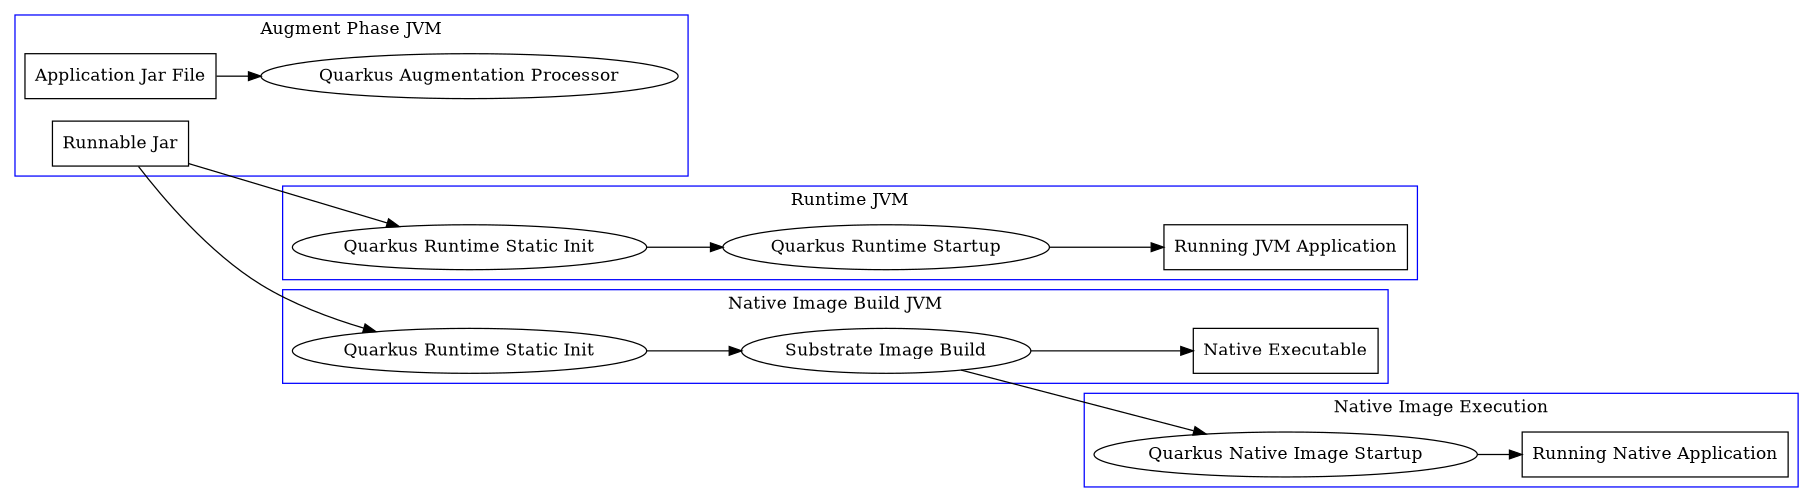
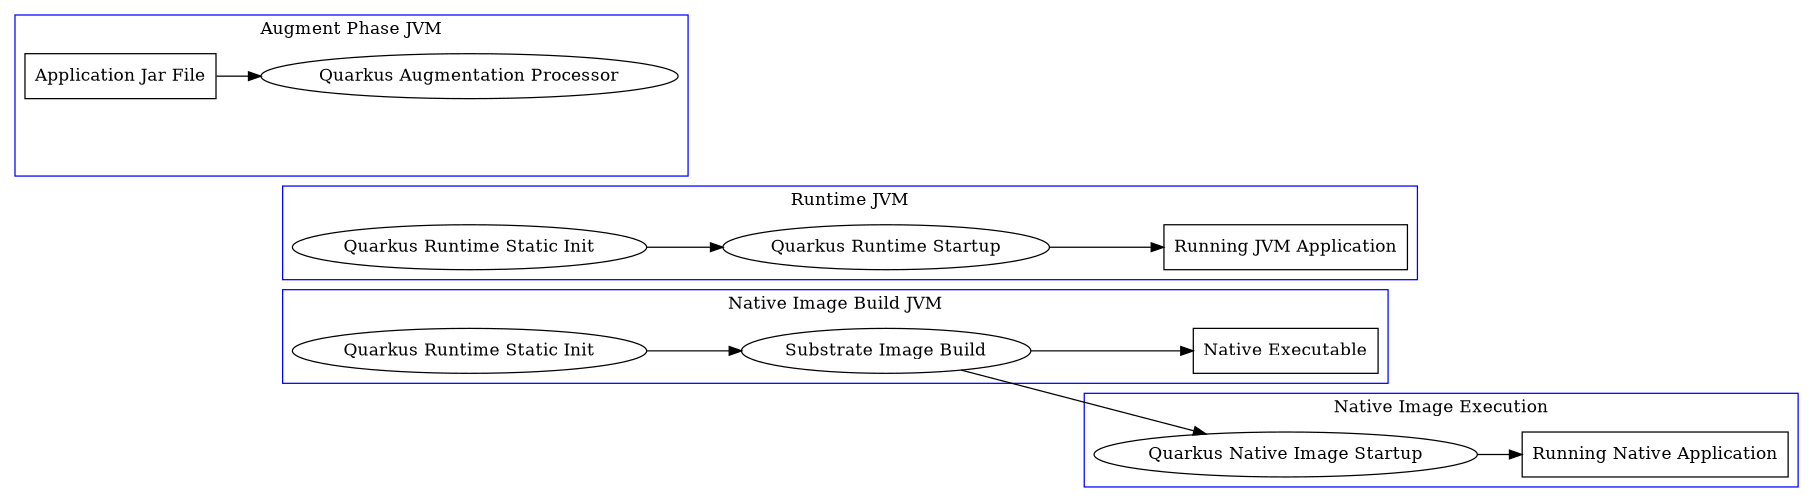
(120, 144) -> none
